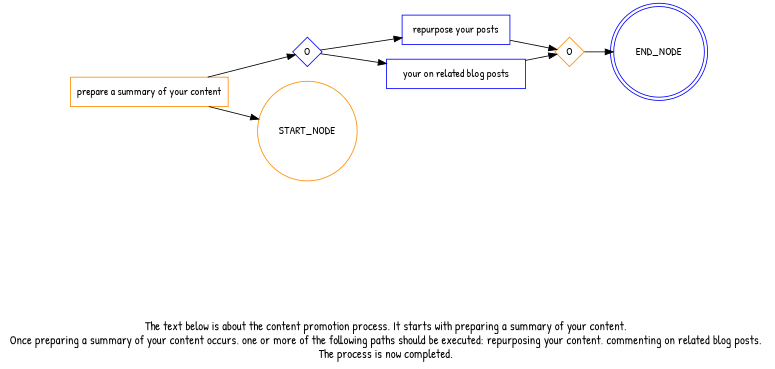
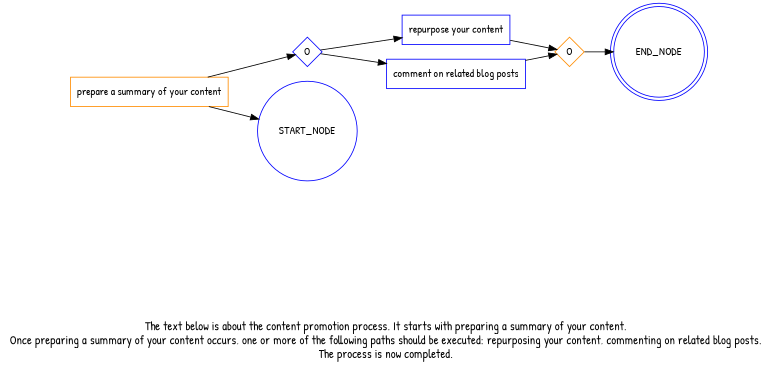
(456, 30) -> (456, 30)
(456, 74) -> (456, 74)
(307, 131) -> (307, 131)
